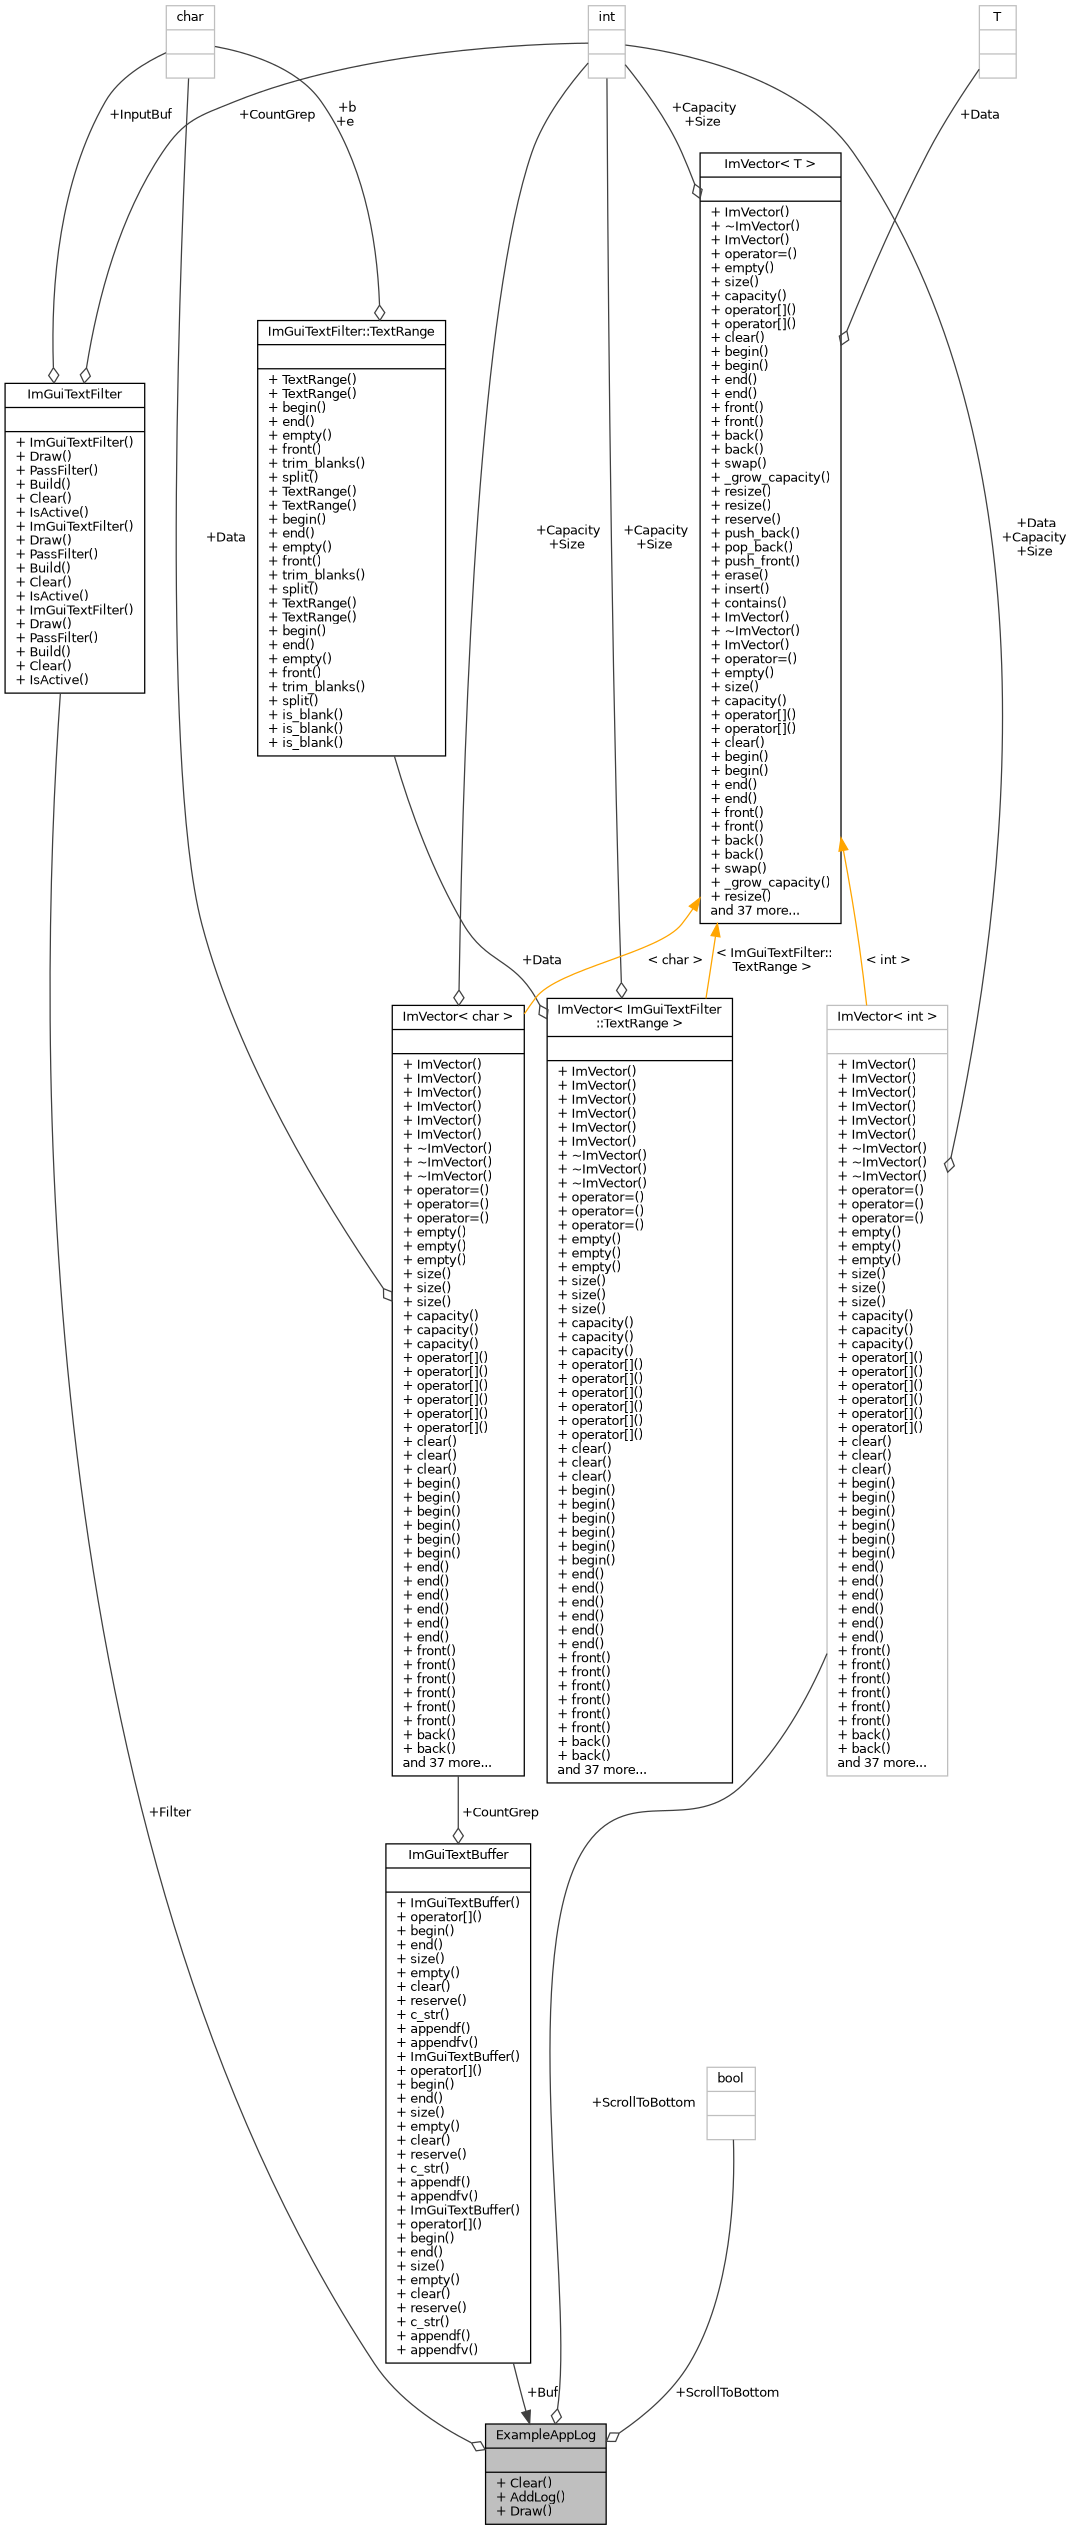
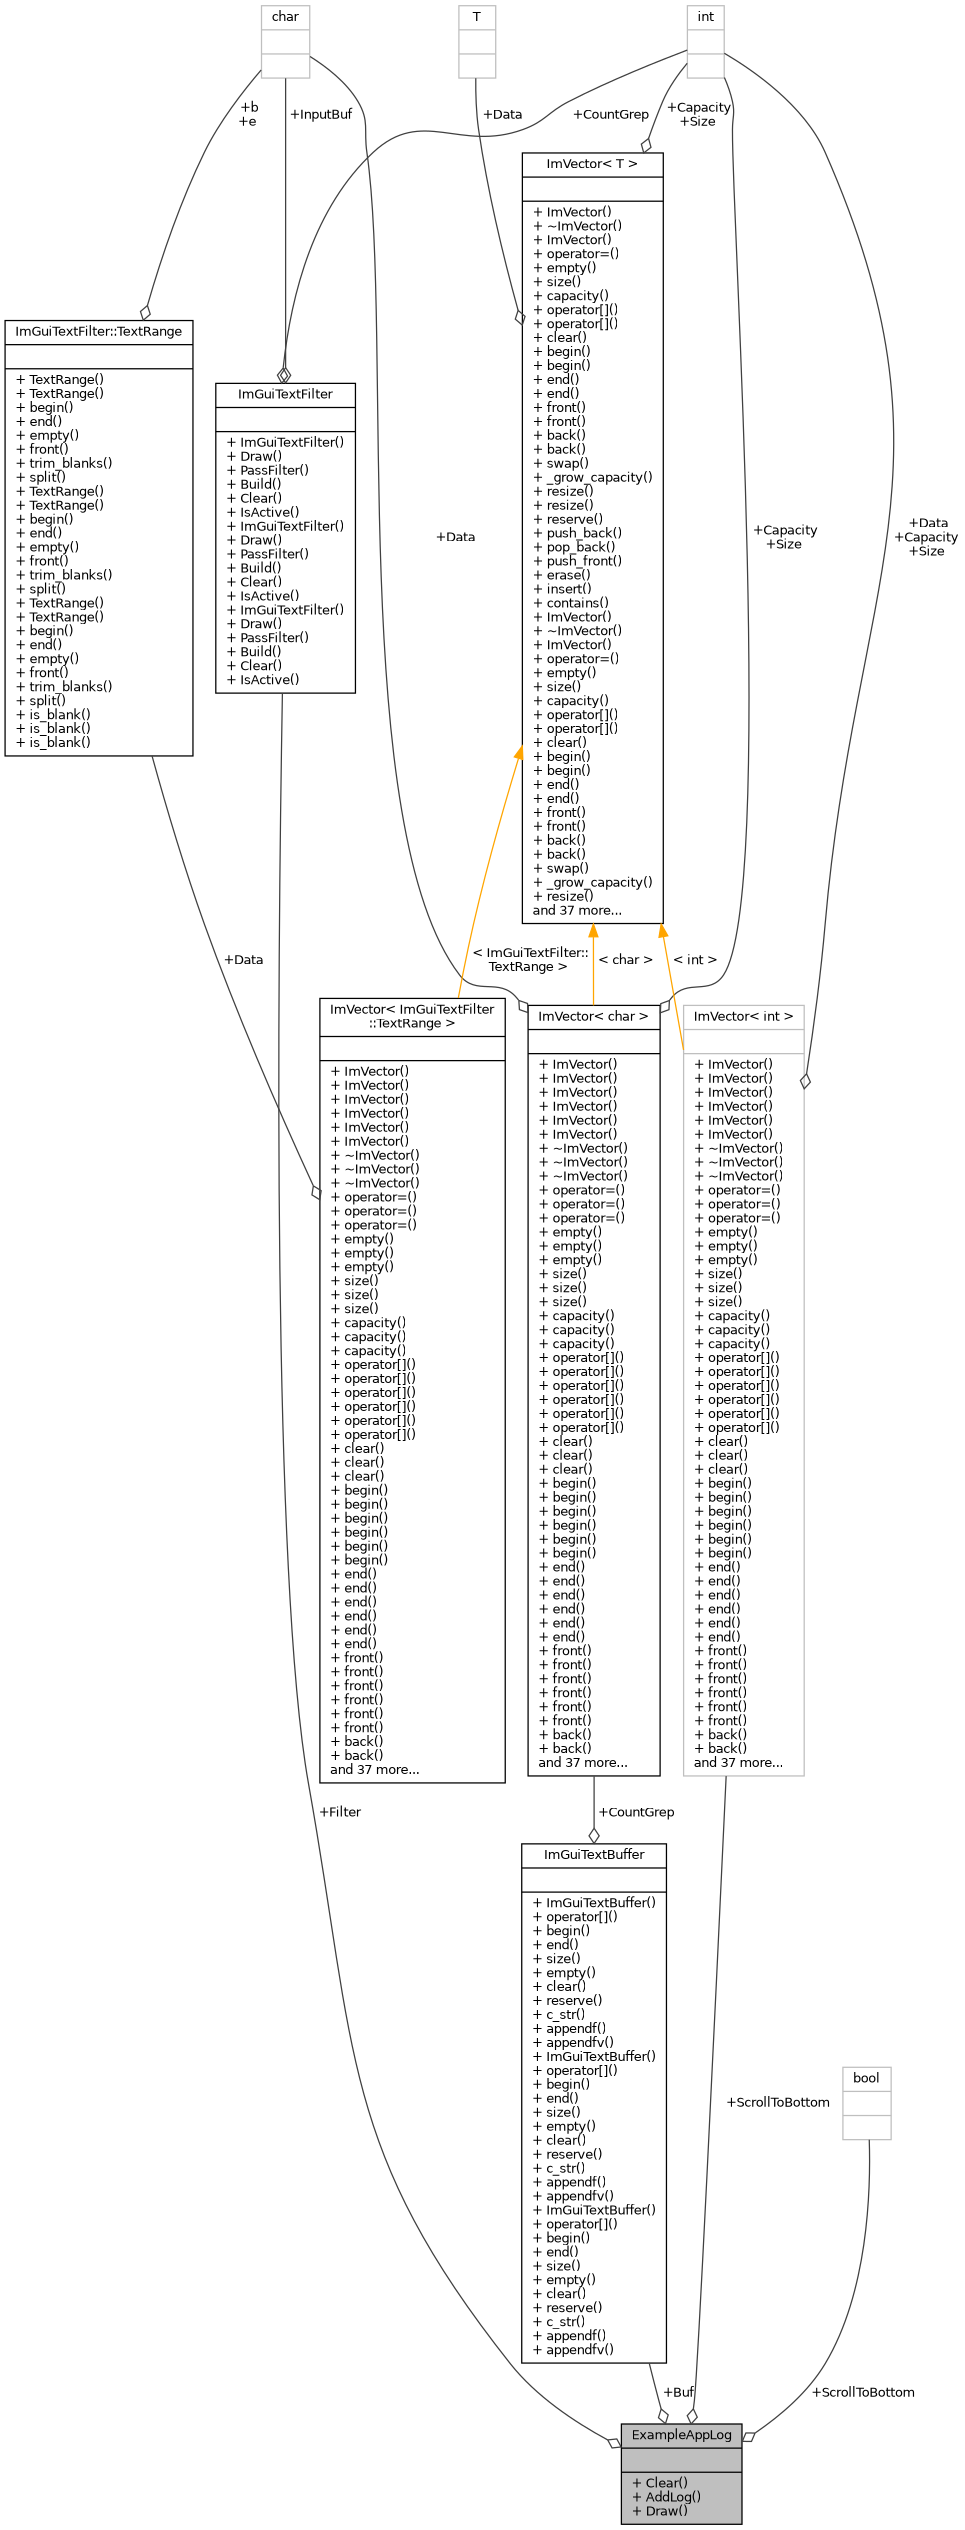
(611, 530) -> none
(520, 2387) -> (655, 2386)
